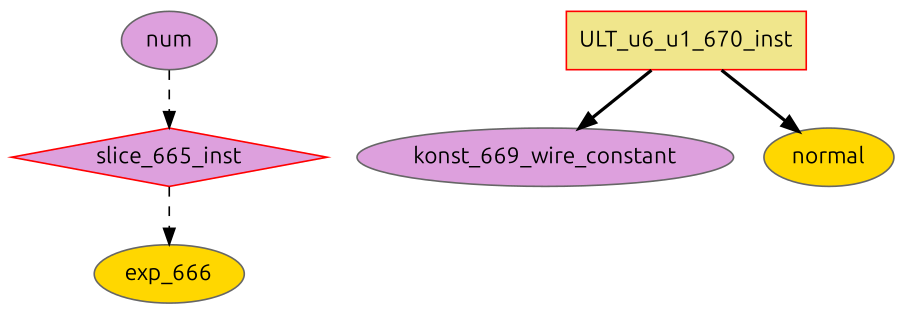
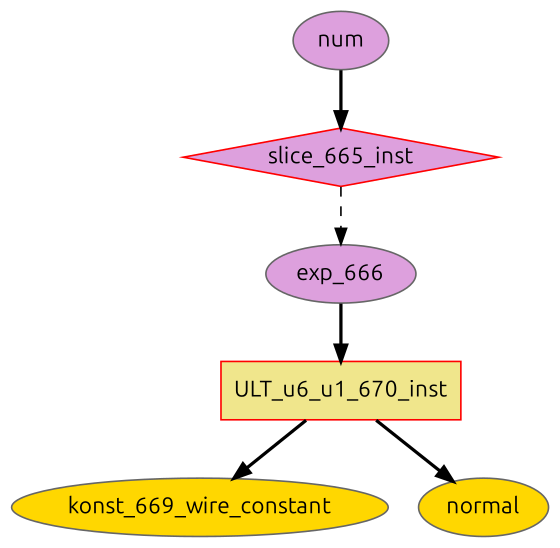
(169, 91) -> (341, 91)
(545, 157) -> (200, 507)
(169, 274) -> (341, 274)
none -> (341, 324)
